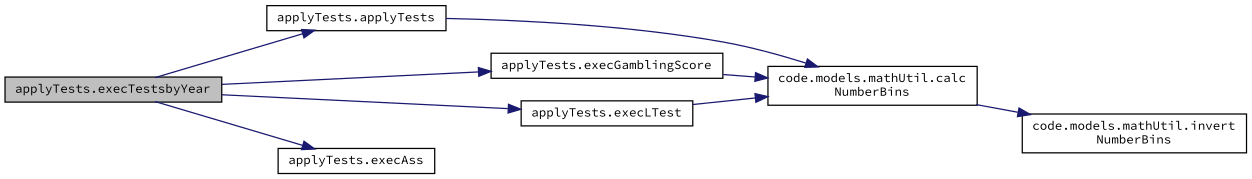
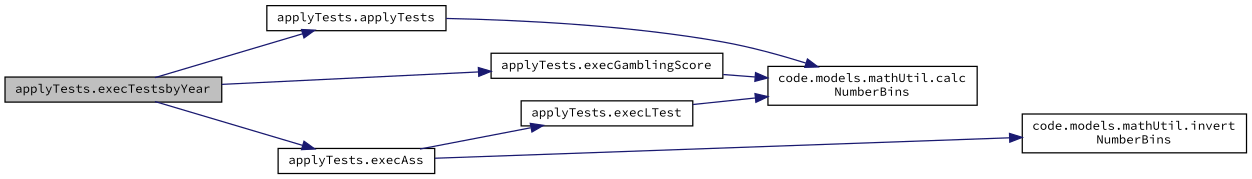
(365, 102) -> (475, 138)
(997, 108) -> (722, 148)
